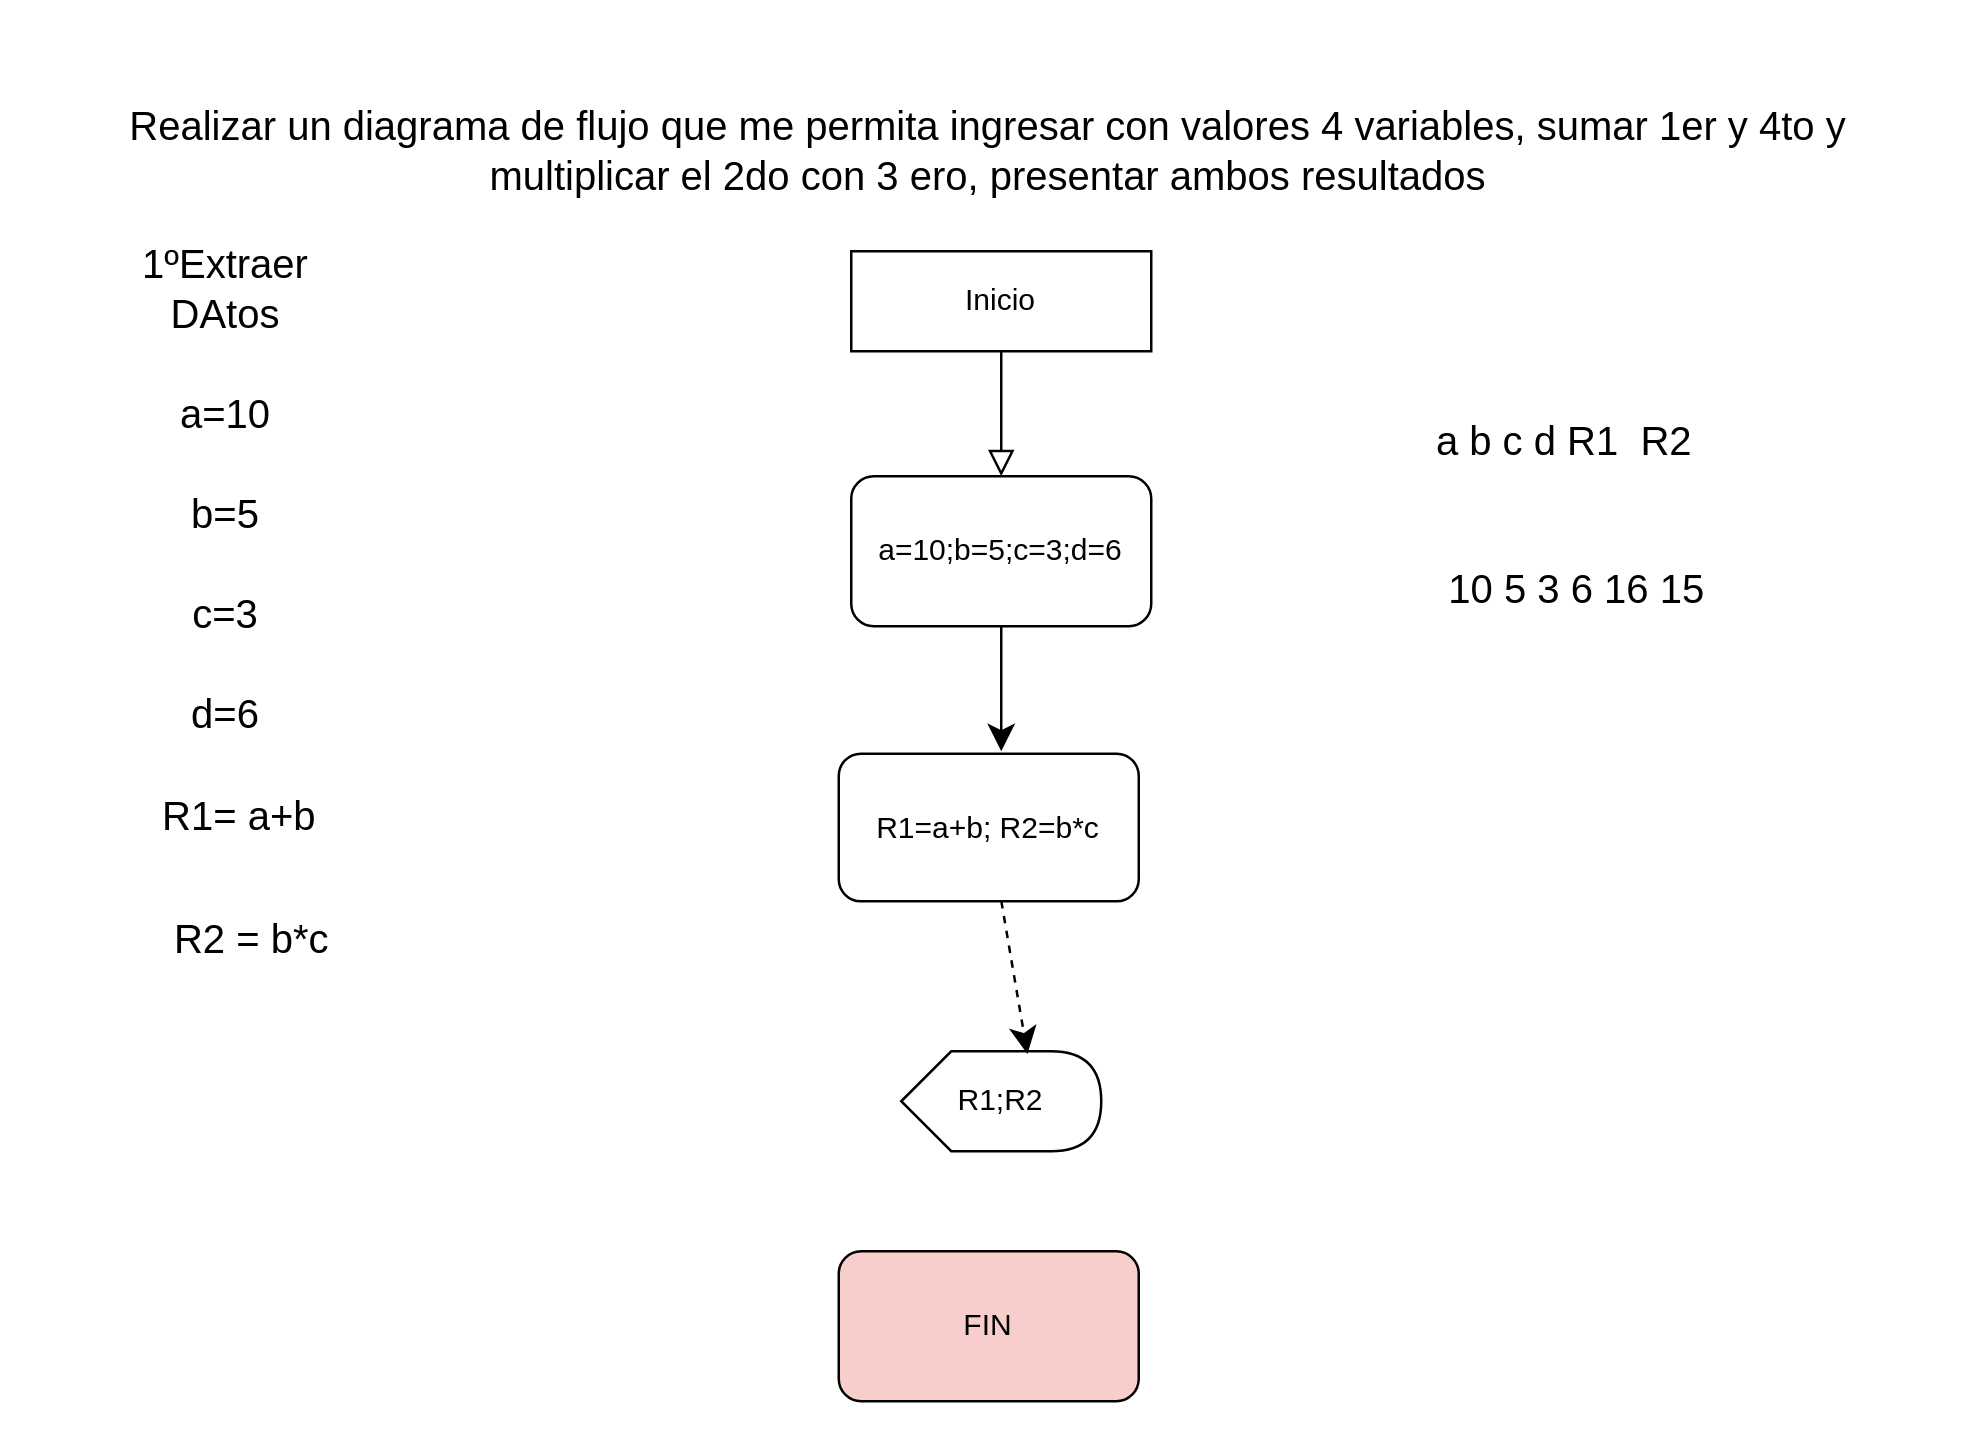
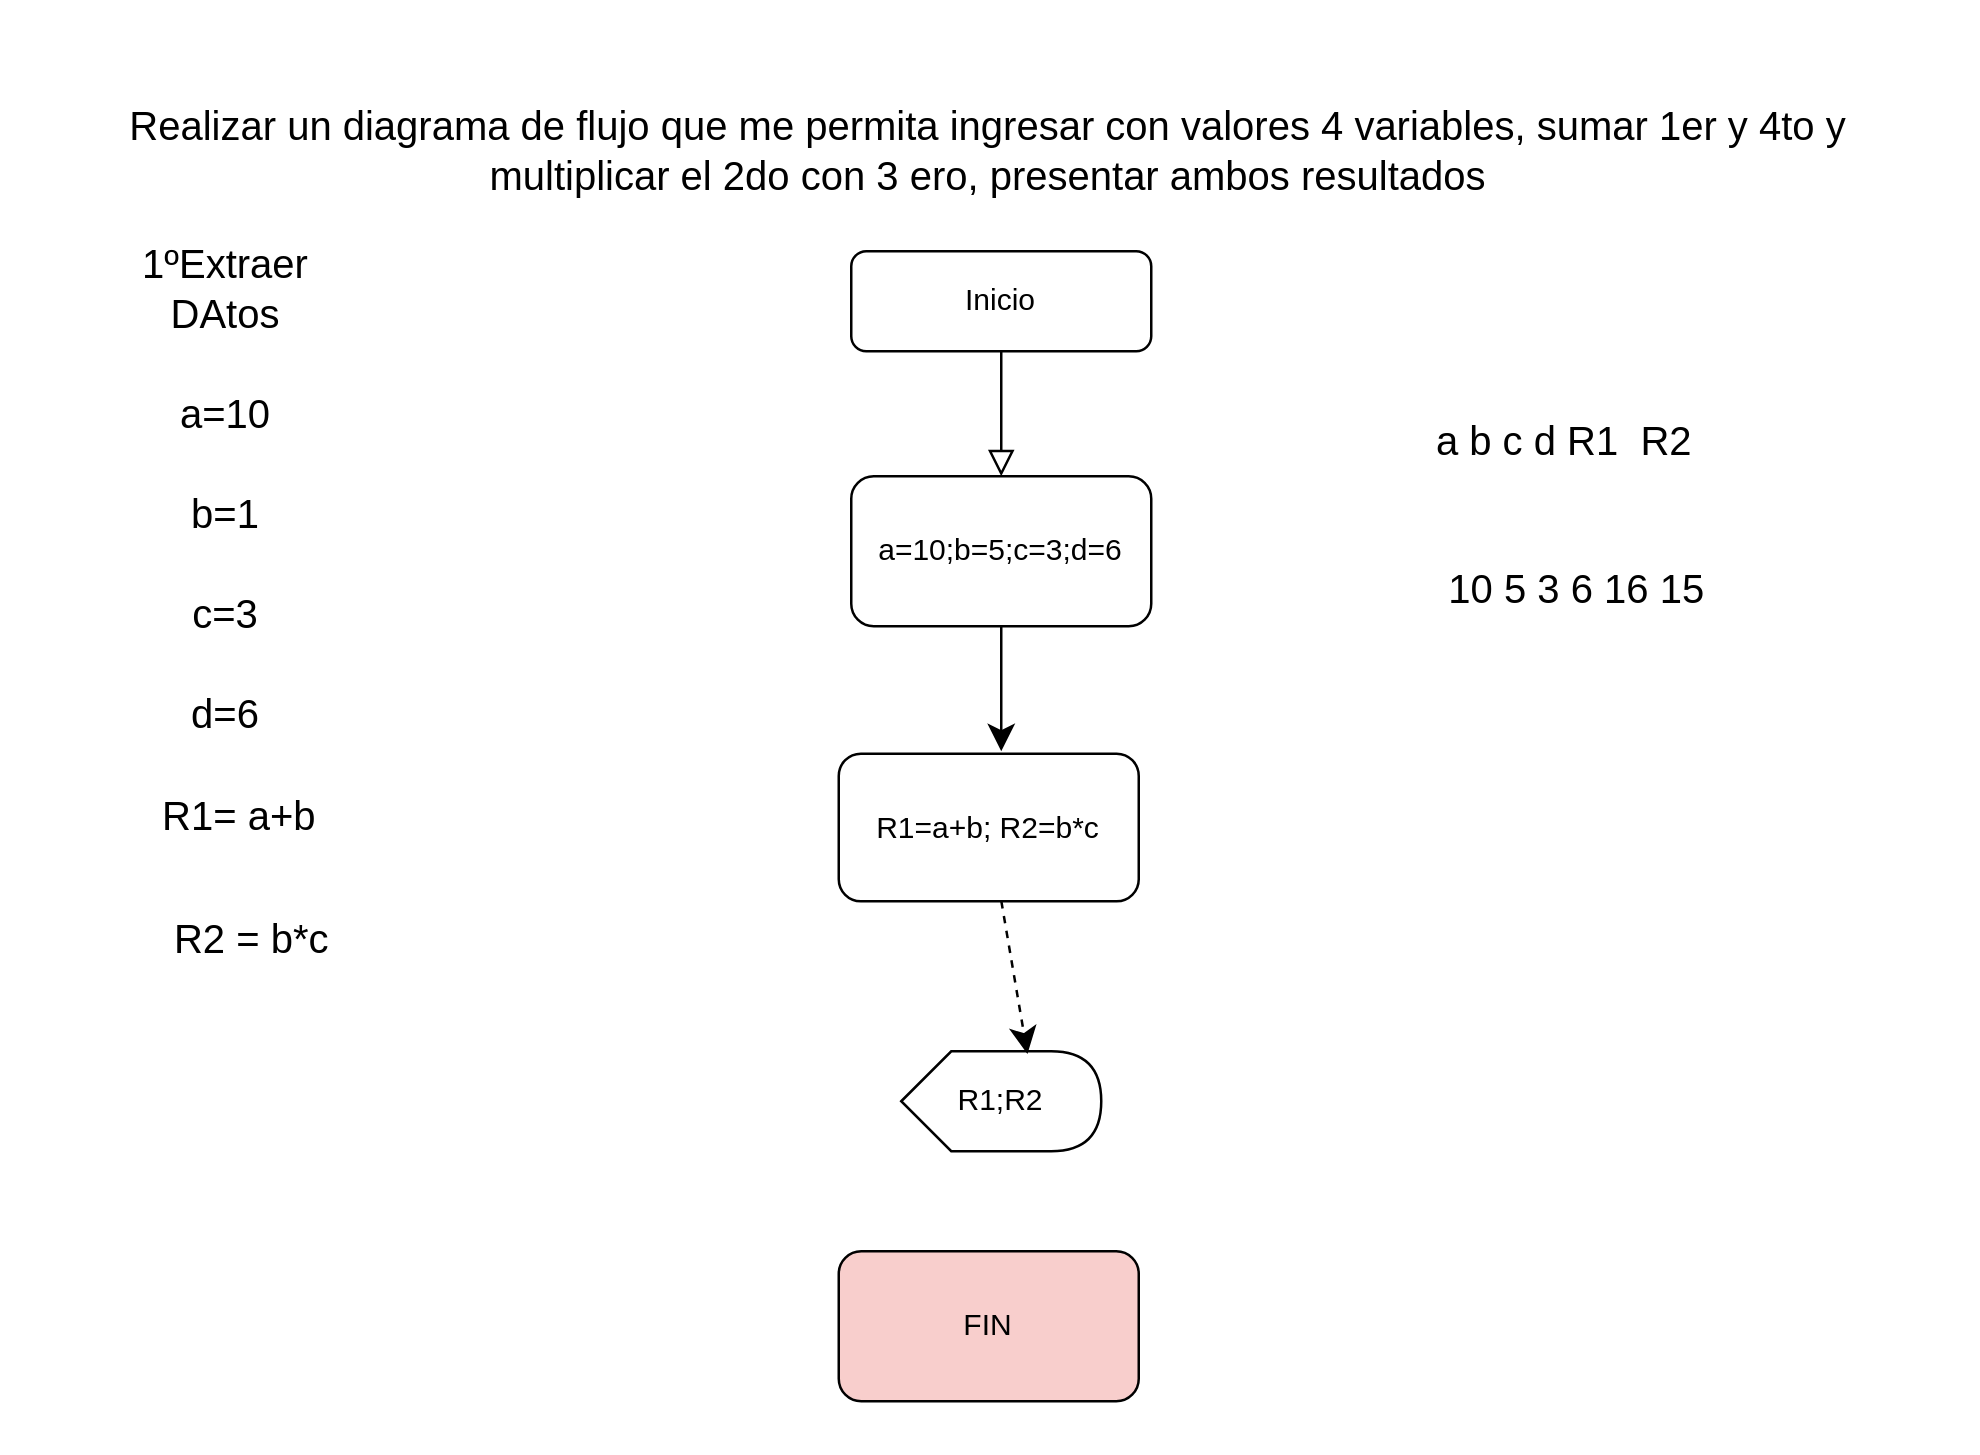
(1001, 301) -> (1001, 301)
(226, 514) -> (226, 514)
